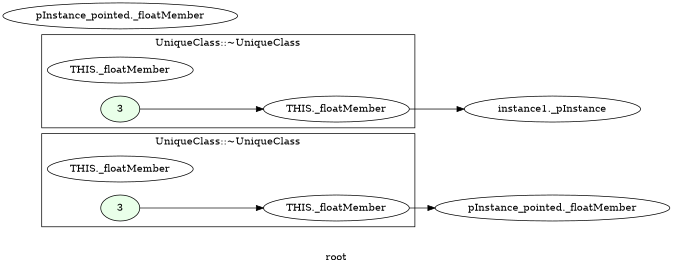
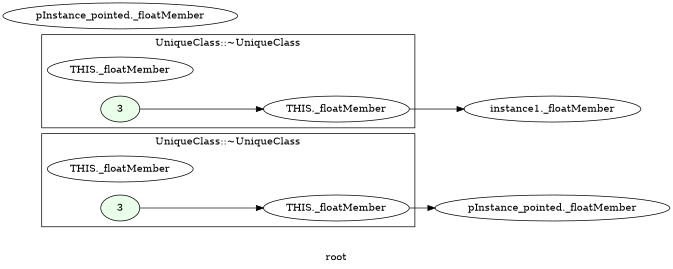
(552, 109) -> (552, 109)
